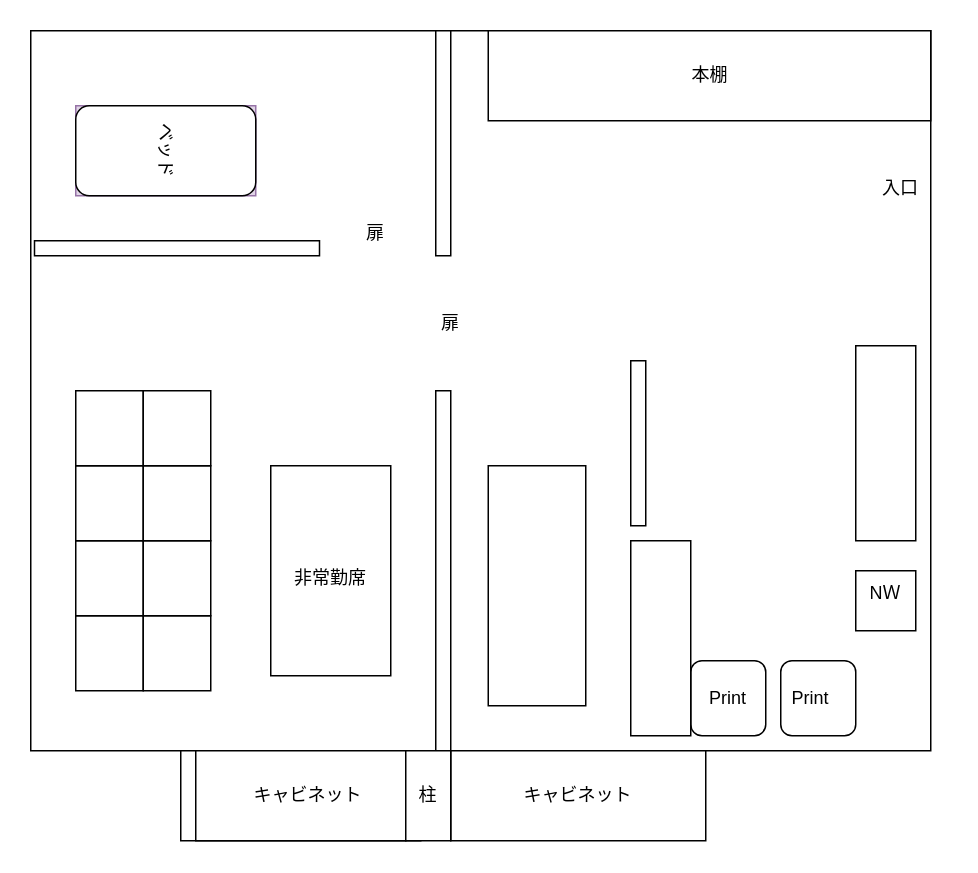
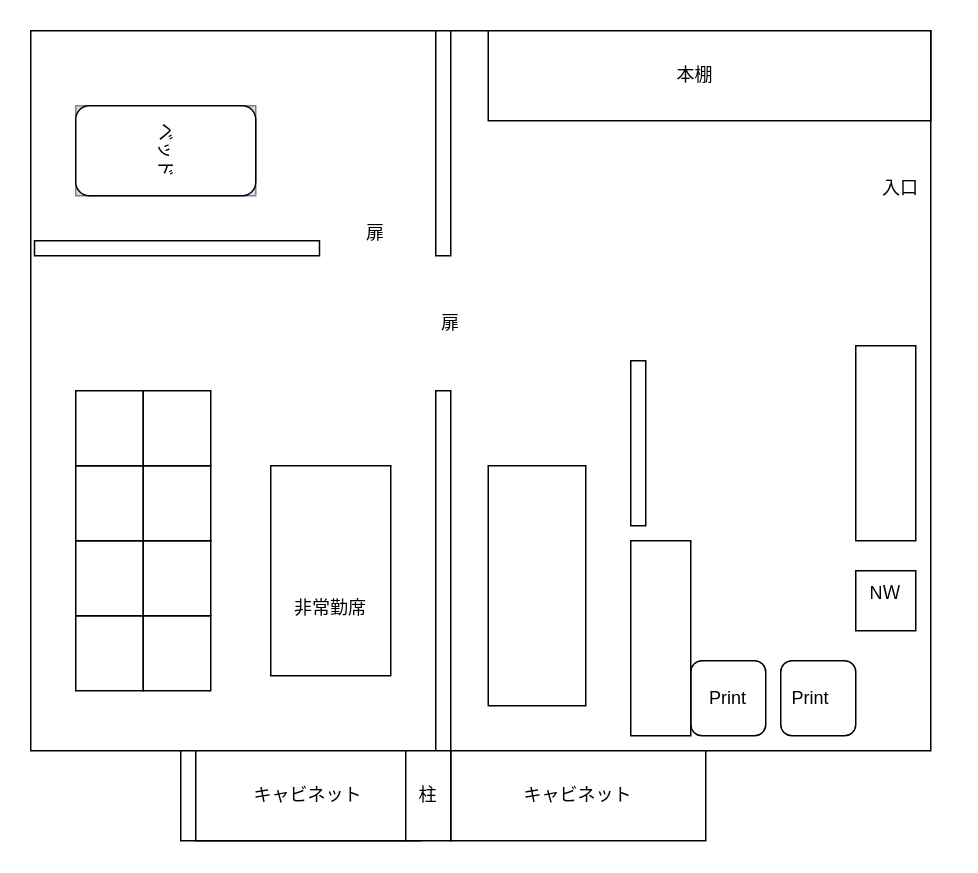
(710, 76) -> (695, 76)
(331, 578) -> (331, 608)
